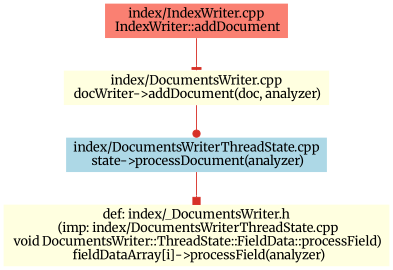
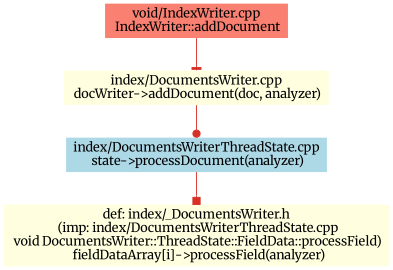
(197, 21) -> (197, 21)
